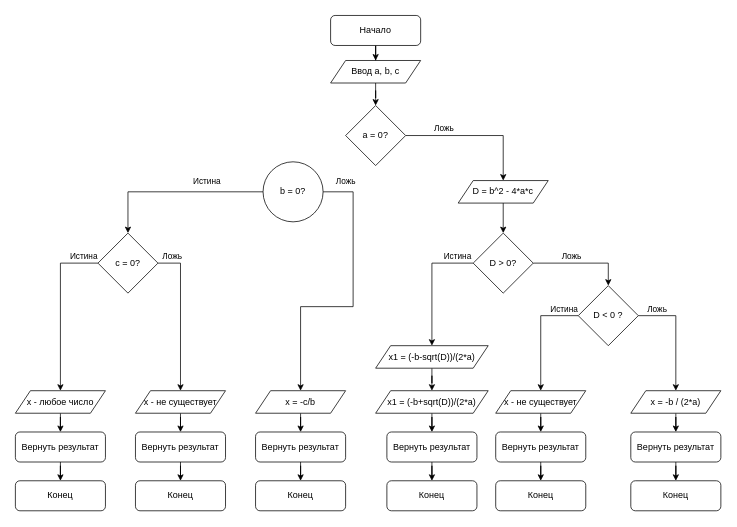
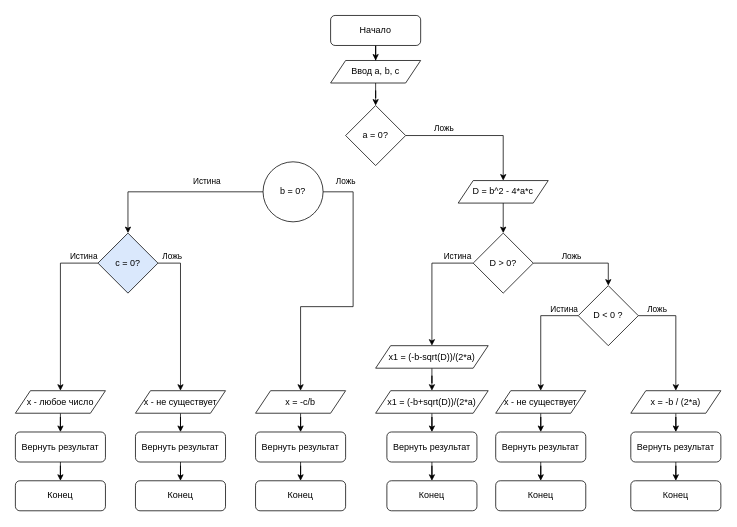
(128, 263) -> (128, 263)
